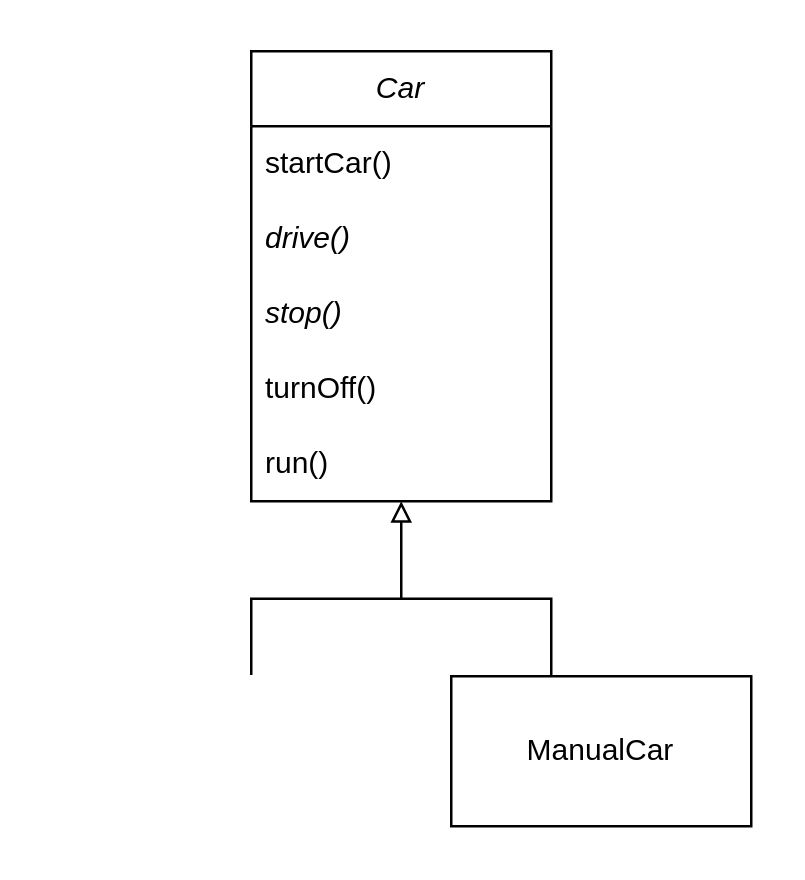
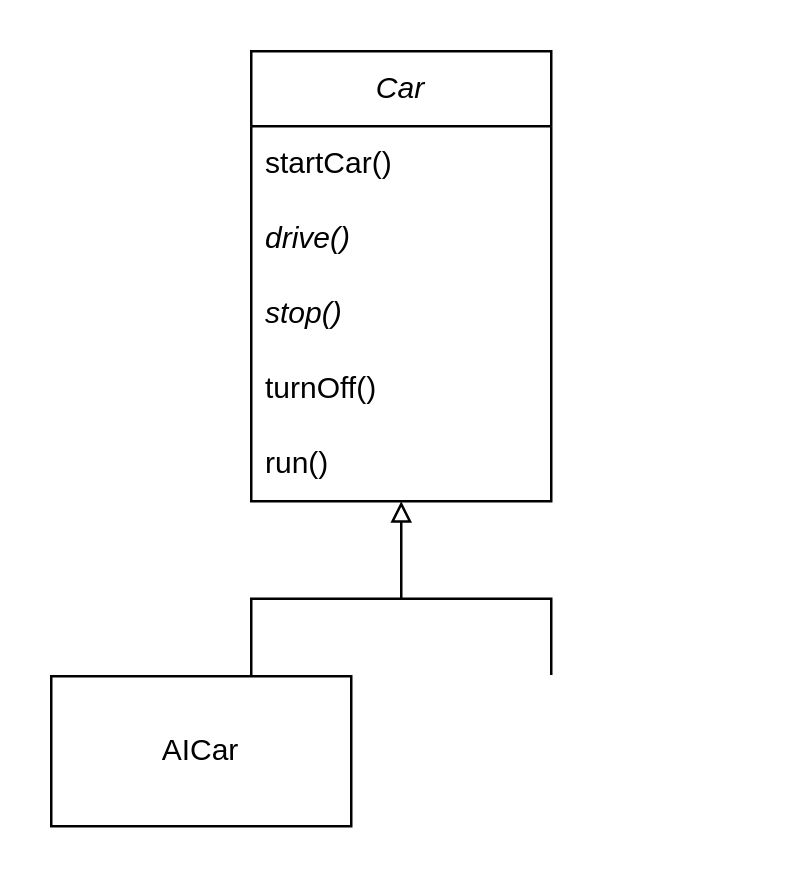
none -> (201, 751)
(601, 751) -> none
